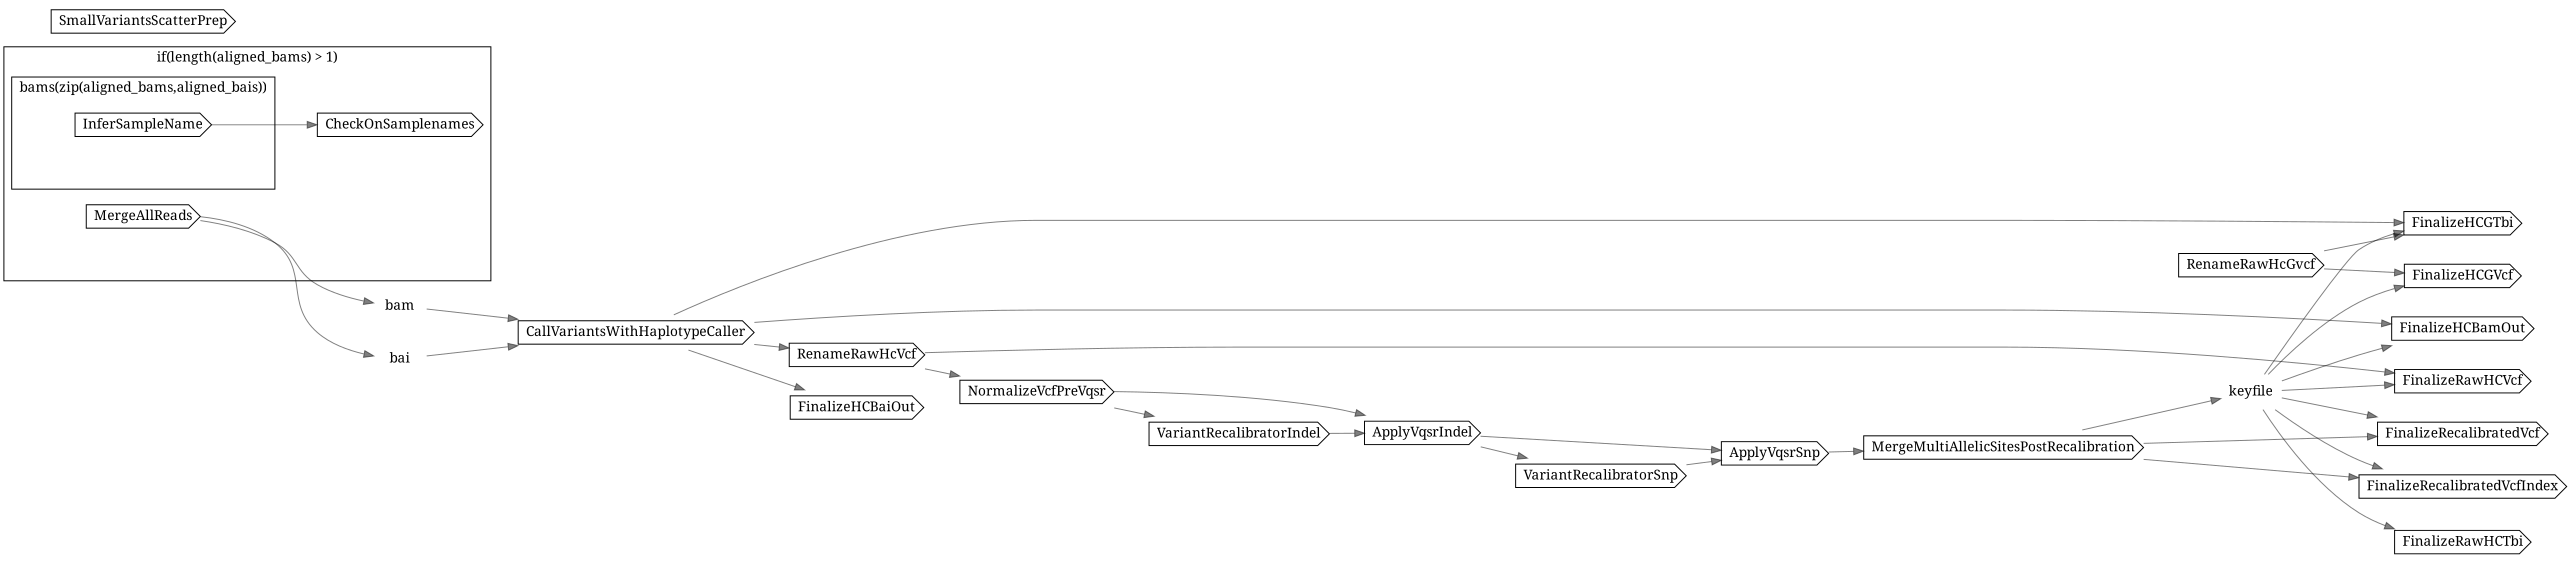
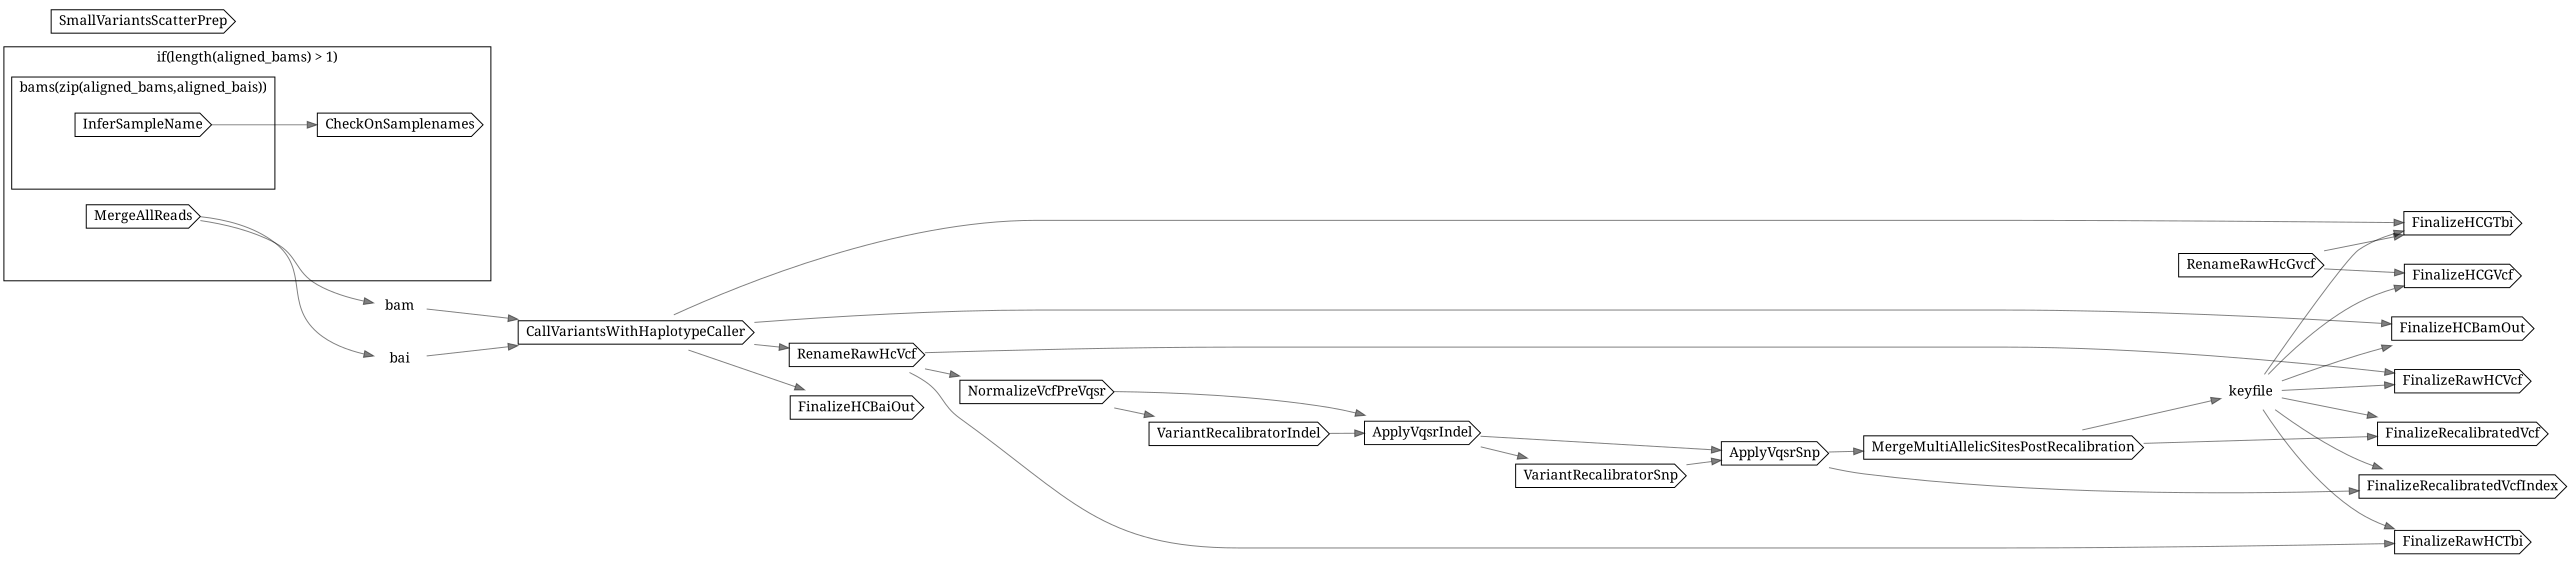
(2246, 468) -> (2088, 490)
none -> (1619, 548)
